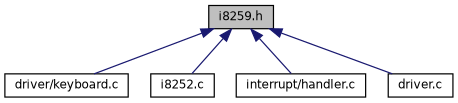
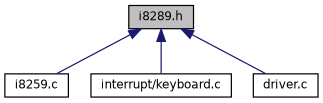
(241, 17) -> (161, 17)
(67, 85) -> none
(183, 85) -> (37, 85)
(301, 85) -> (161, 85)
